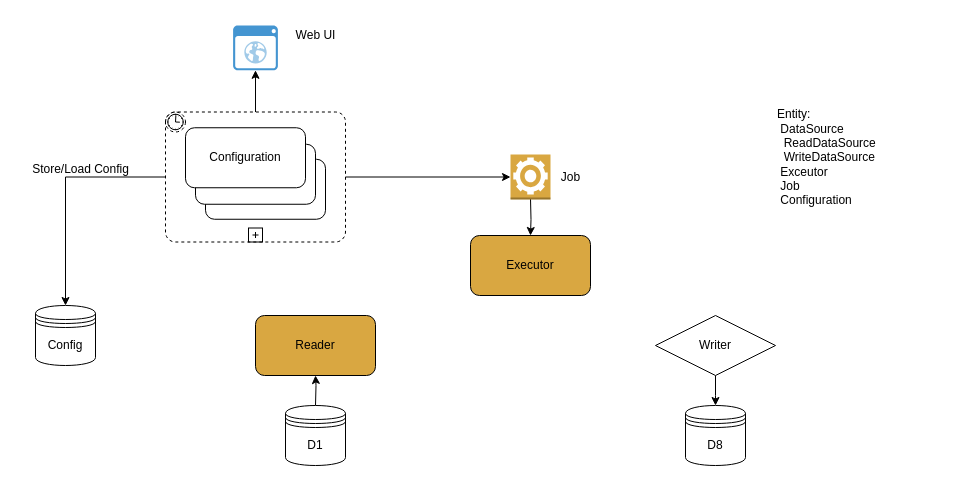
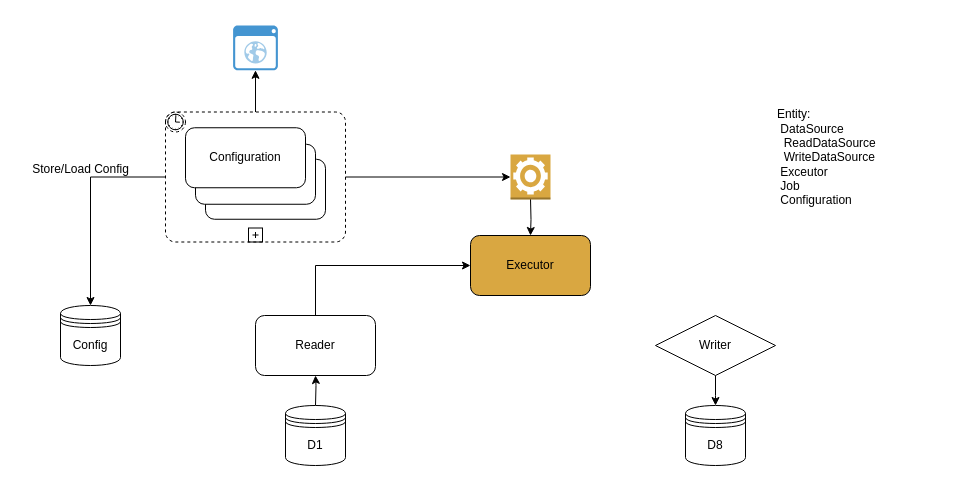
(316, 36) -> none
(571, 177) -> none
none -> (365, 266)
(66, 336) -> (91, 336)
(316, 346) -> (316, 346)
